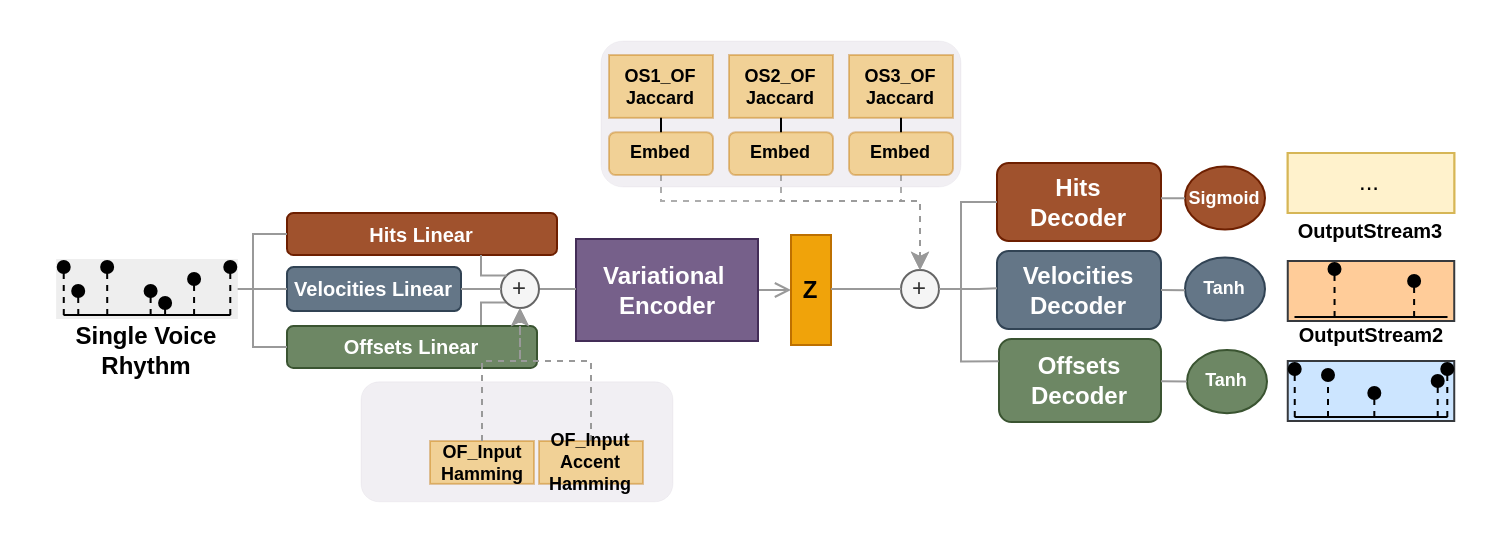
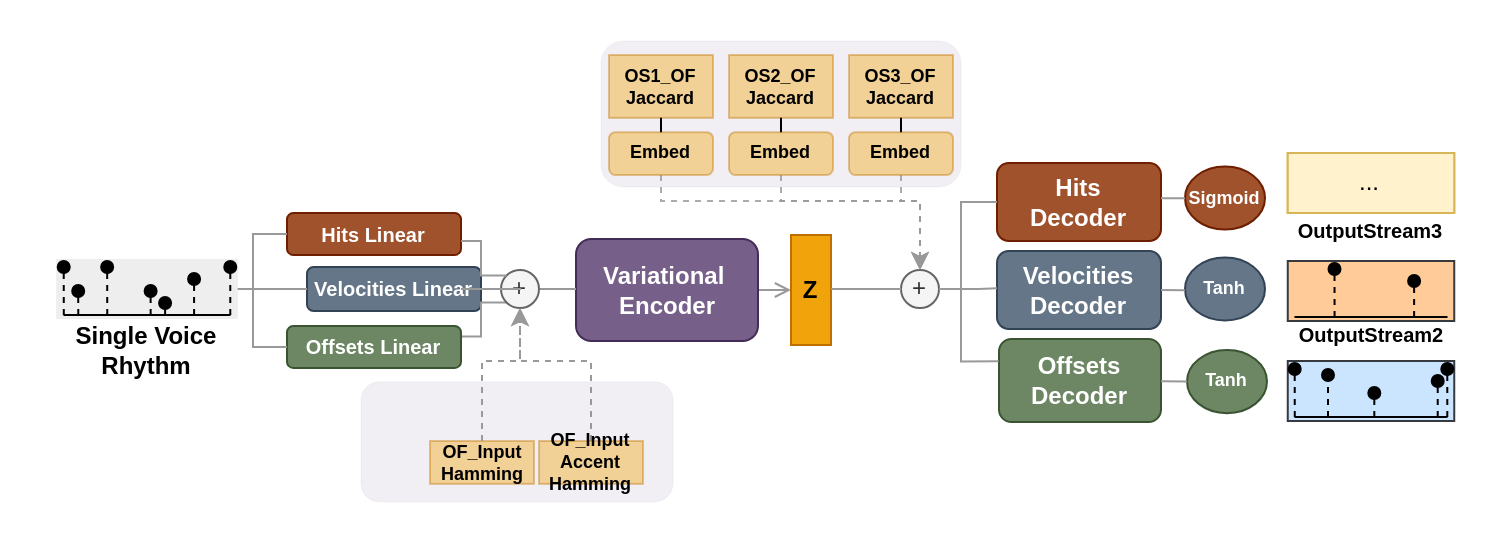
(422, 234) -> (374, 234)
(374, 289) -> (394, 289)
(667, 290) -> (667, 290)
(412, 347) -> (374, 347)
